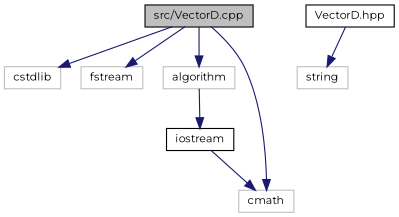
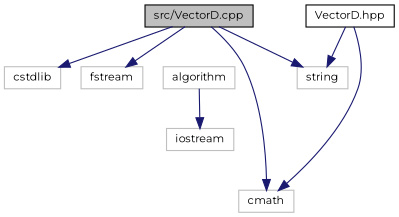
(199, 41) -> (256, 44)
(200, 140) -> (200, 140)
(229, 167) -> (346, 114)
